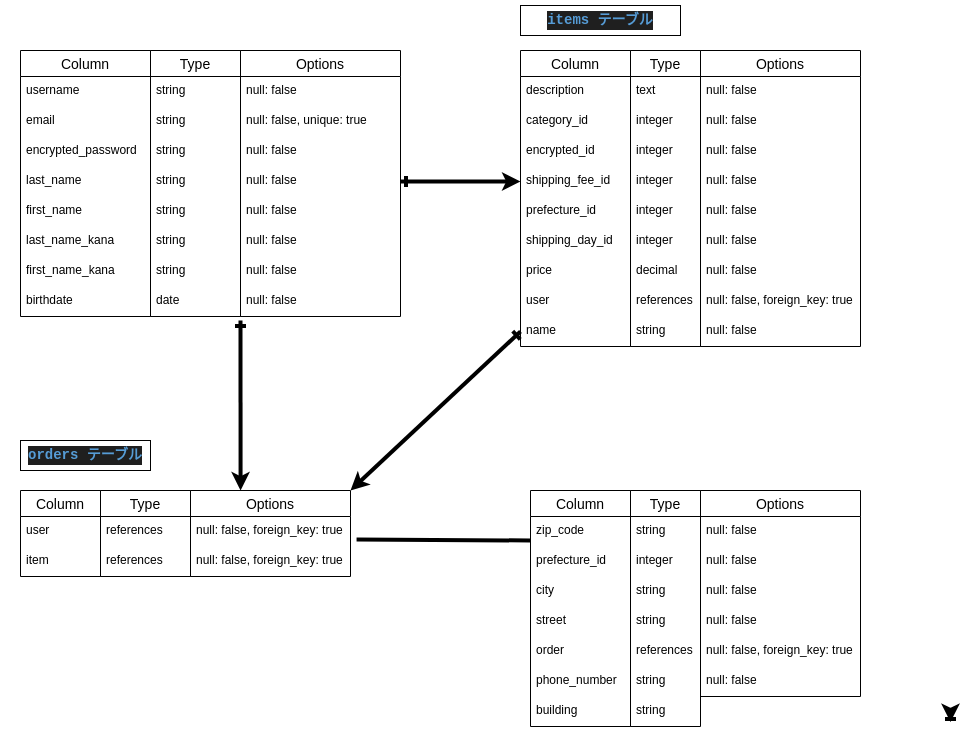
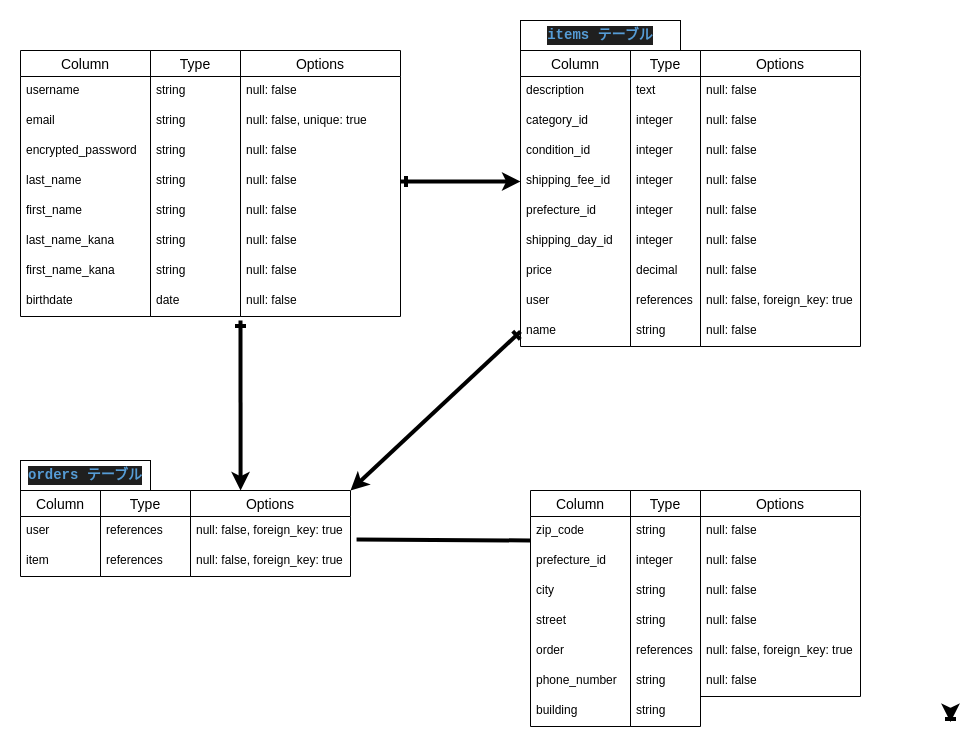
(601, 21) -> (601, 36)
(565, 150) -> (562, 150)
(86, 456) -> (86, 476)
